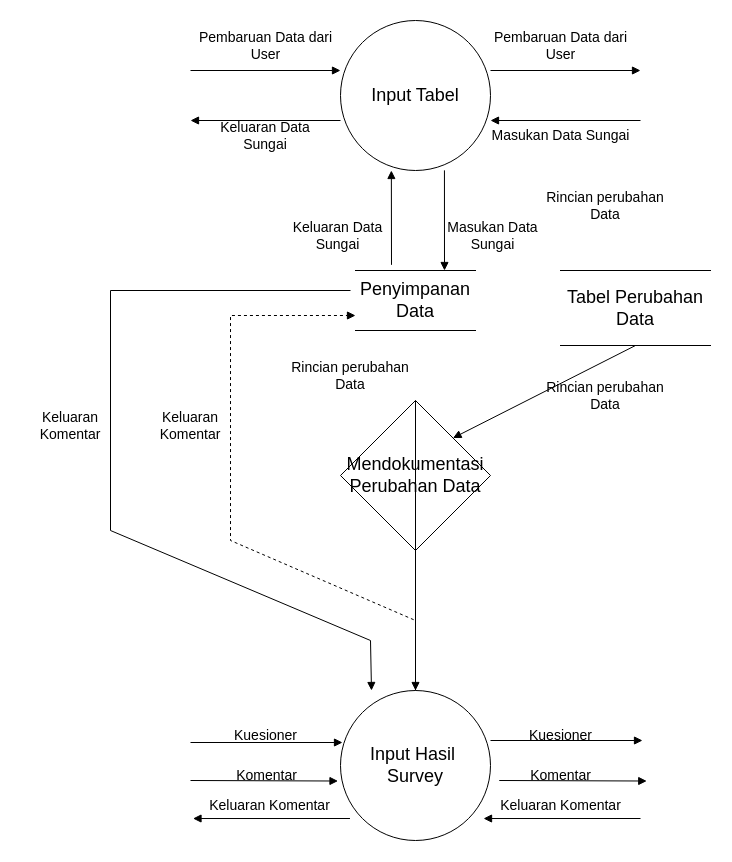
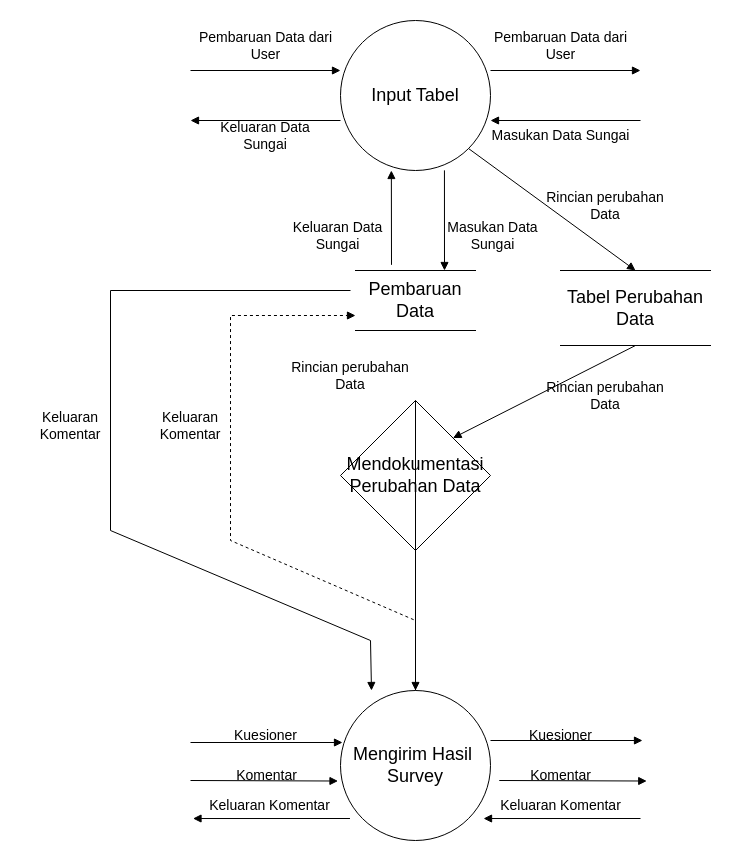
none -> (549, 207)
(416, 301) -> (416, 301)
(416, 766) -> (416, 766)
